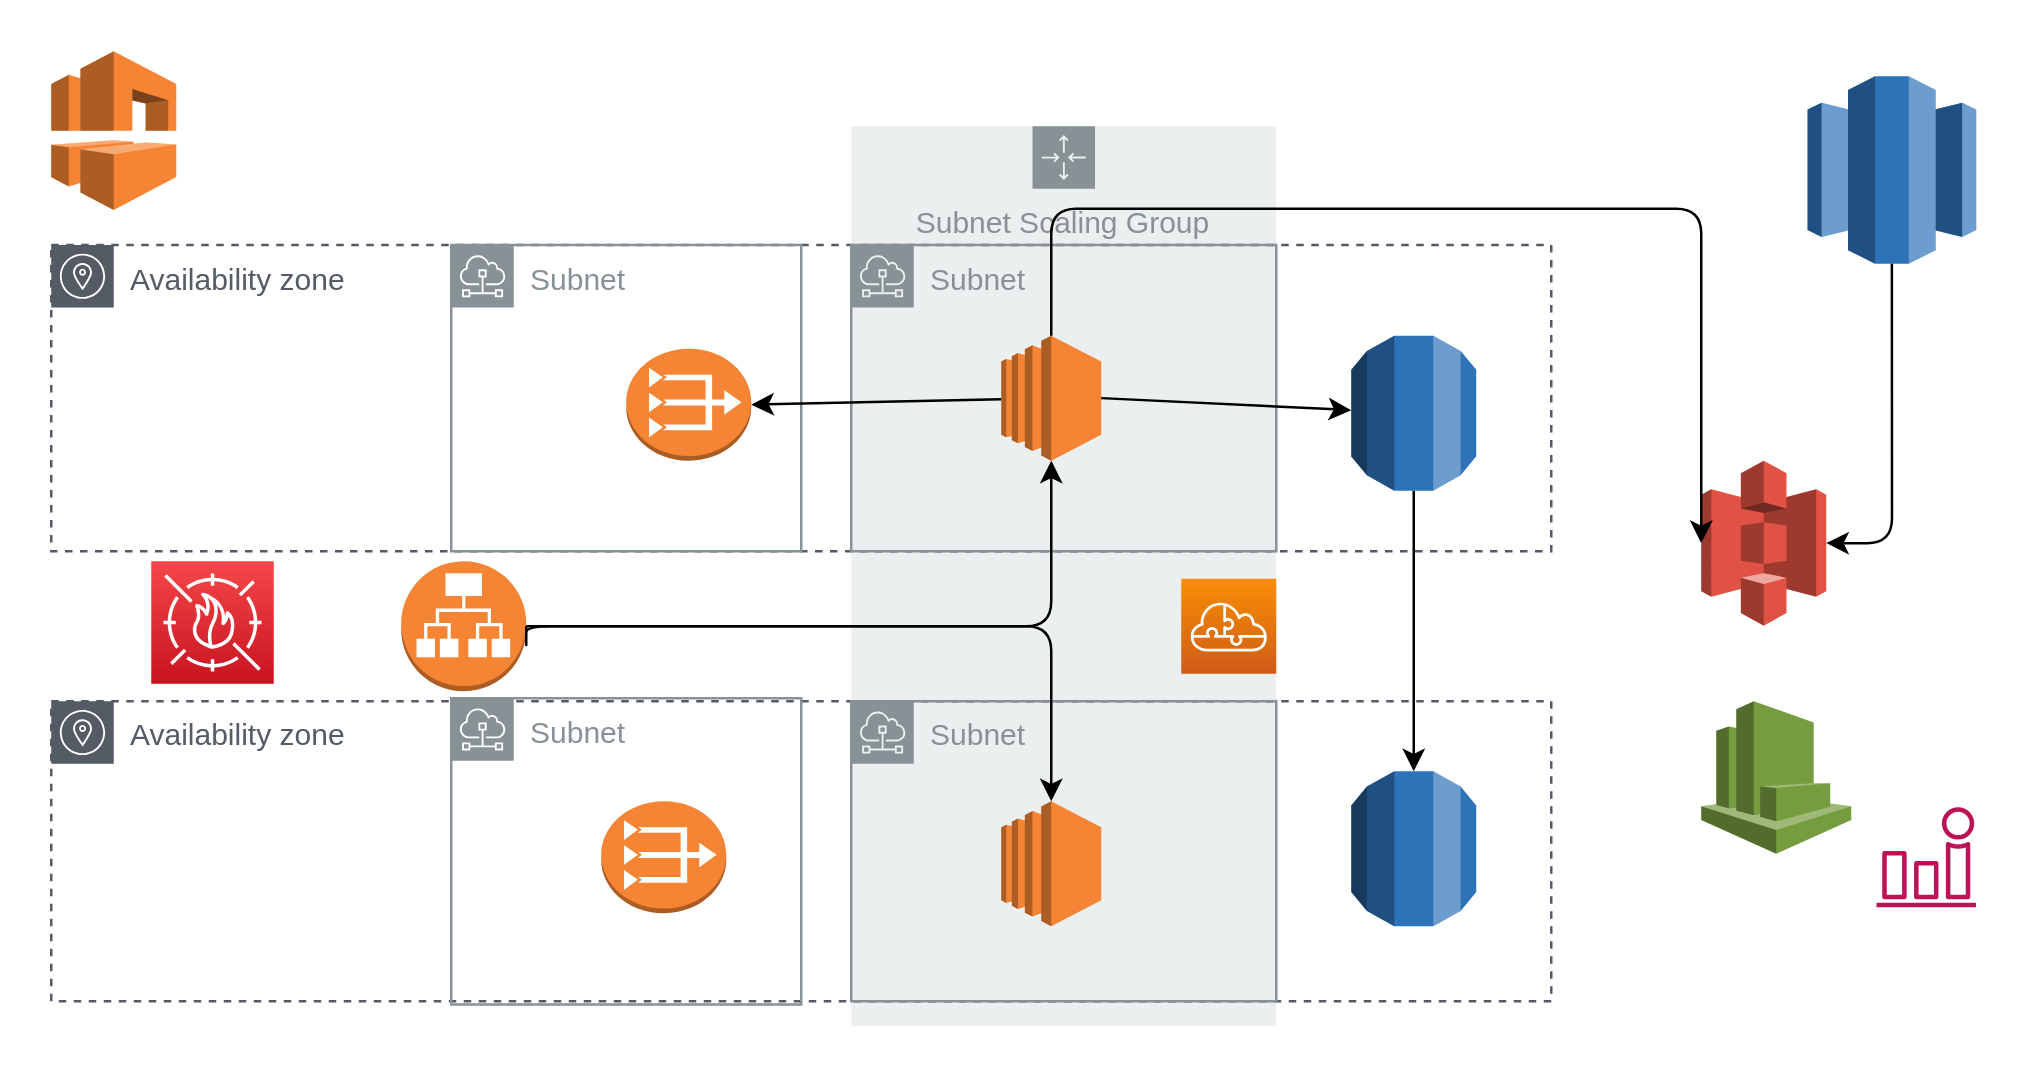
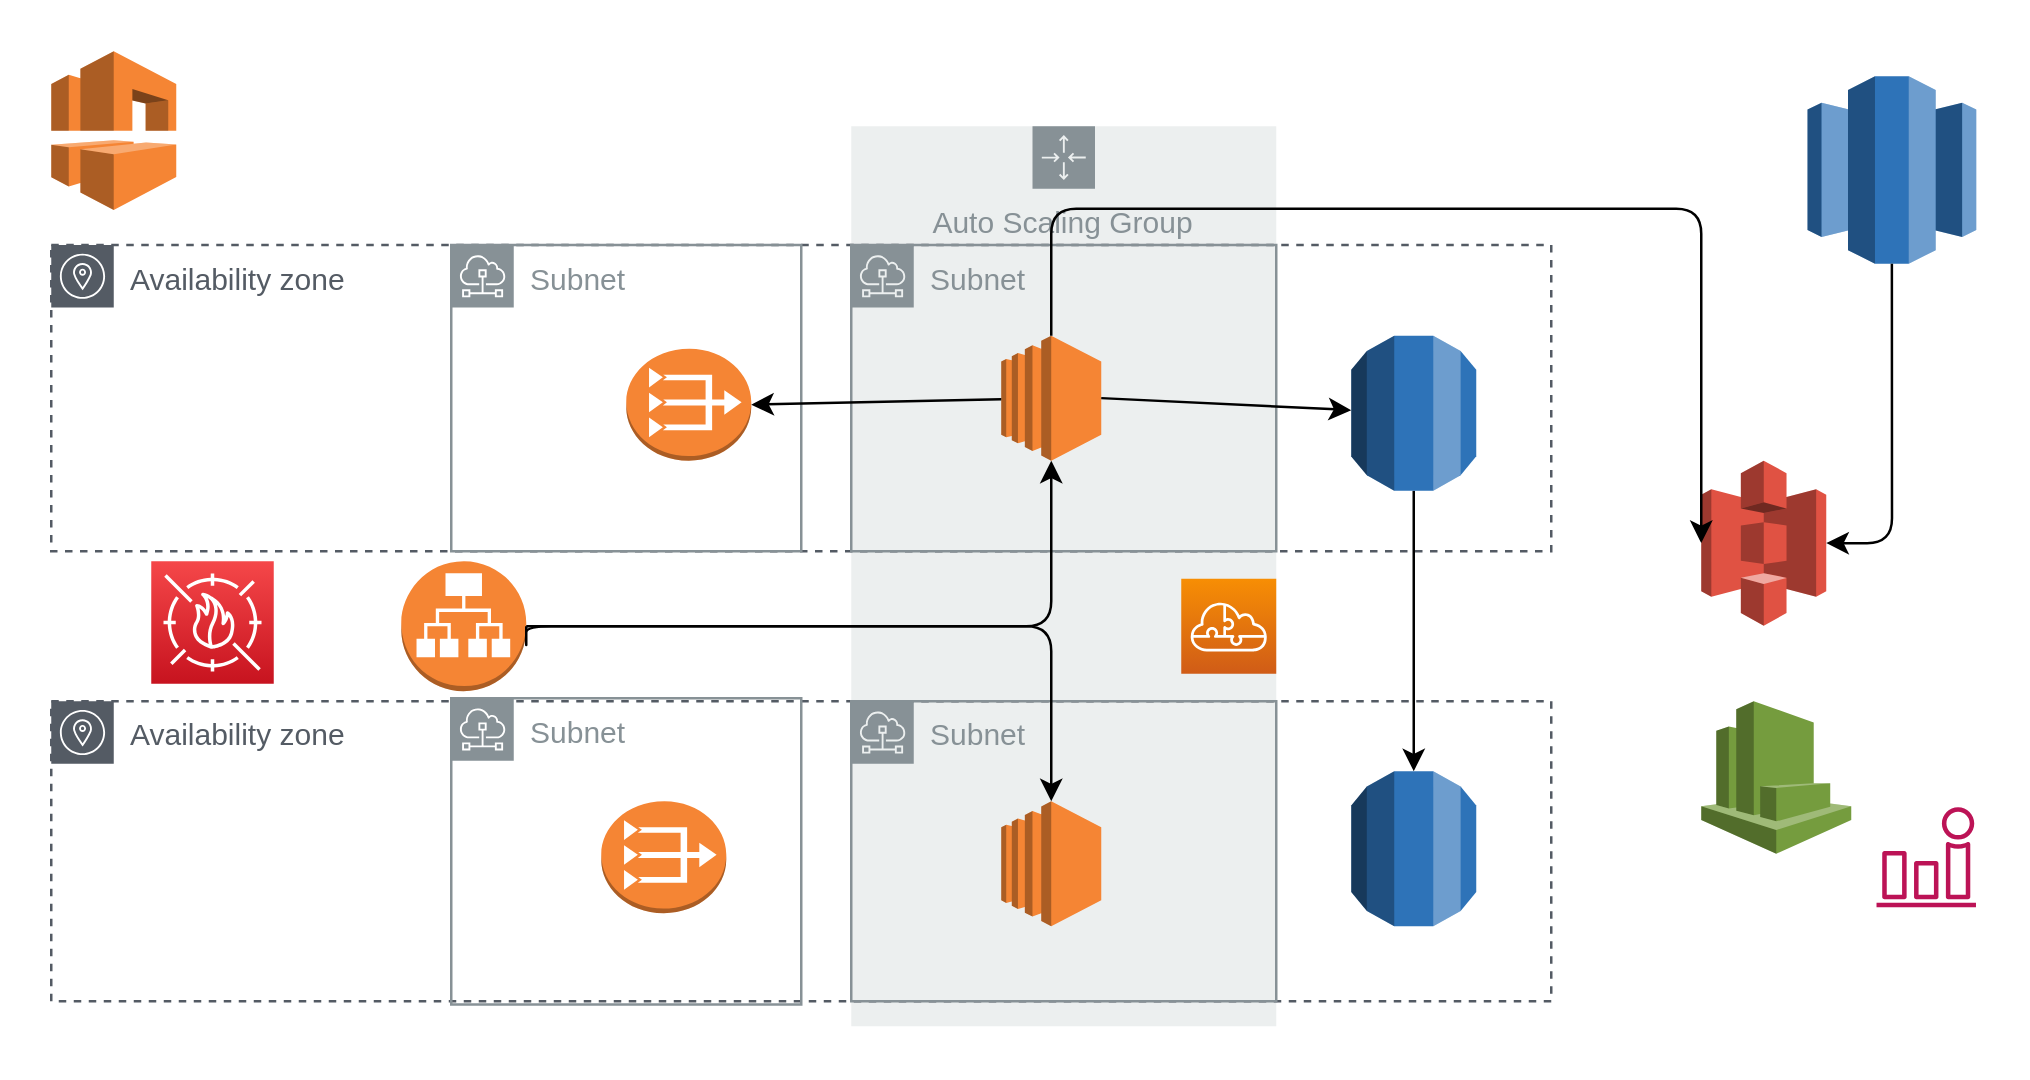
(1064, 224) -> (1064, 224)
